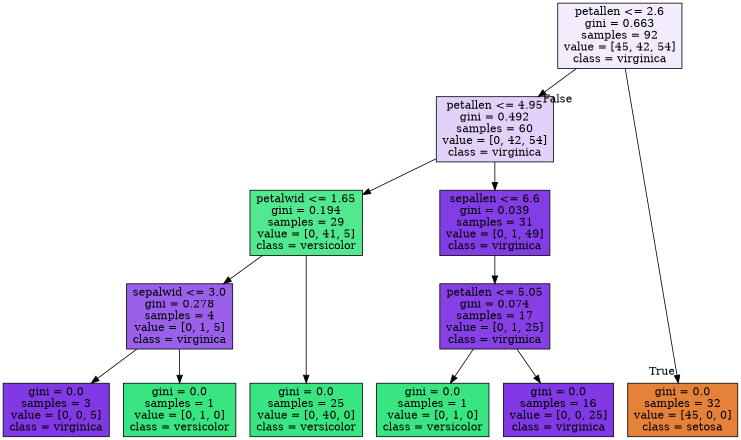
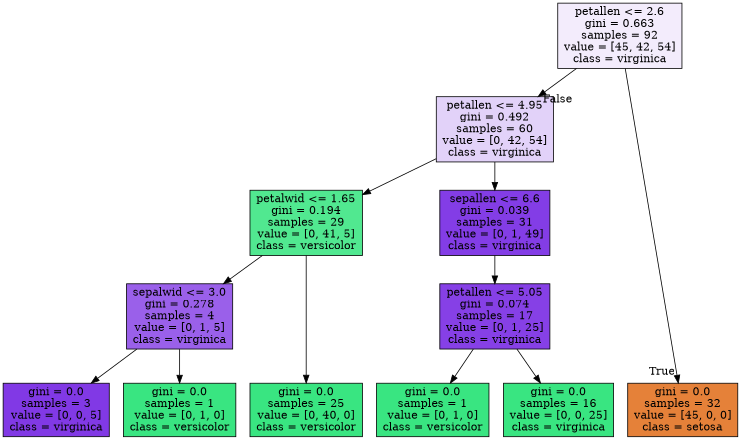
(559, 410) -> (559, 410)
